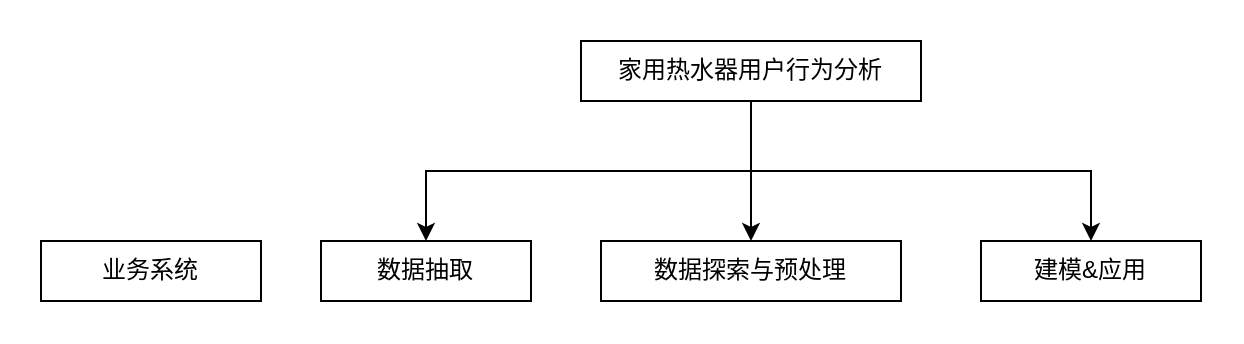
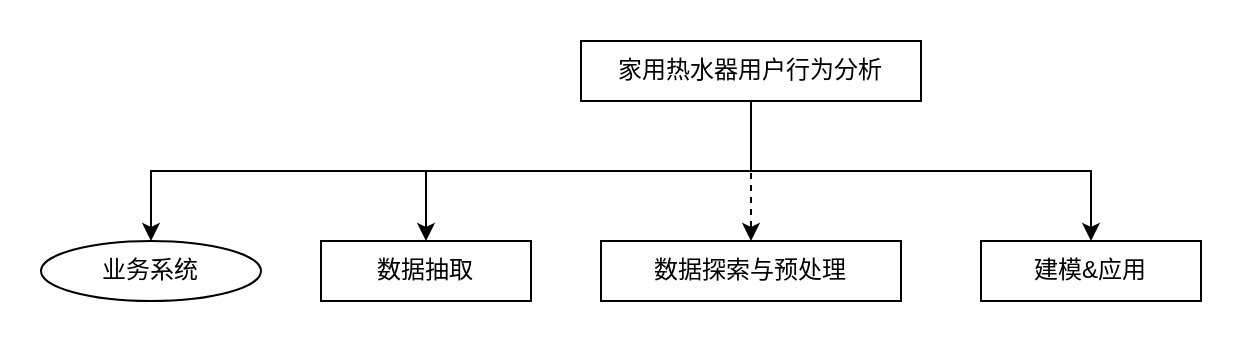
none -> (259, 171)
(751, 198) -> (751, 198)
(151, 271) -> (151, 271)
